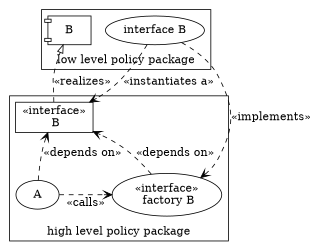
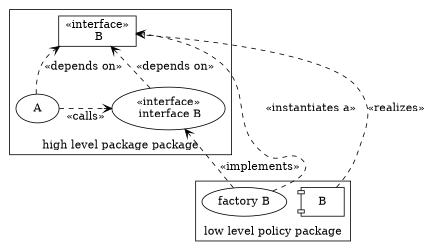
(155, 30) -> (244, 202)
(53, 77) -> (308, 62)
(167, 195) -> (169, 109)
(119, 232) -> (121, 146)
